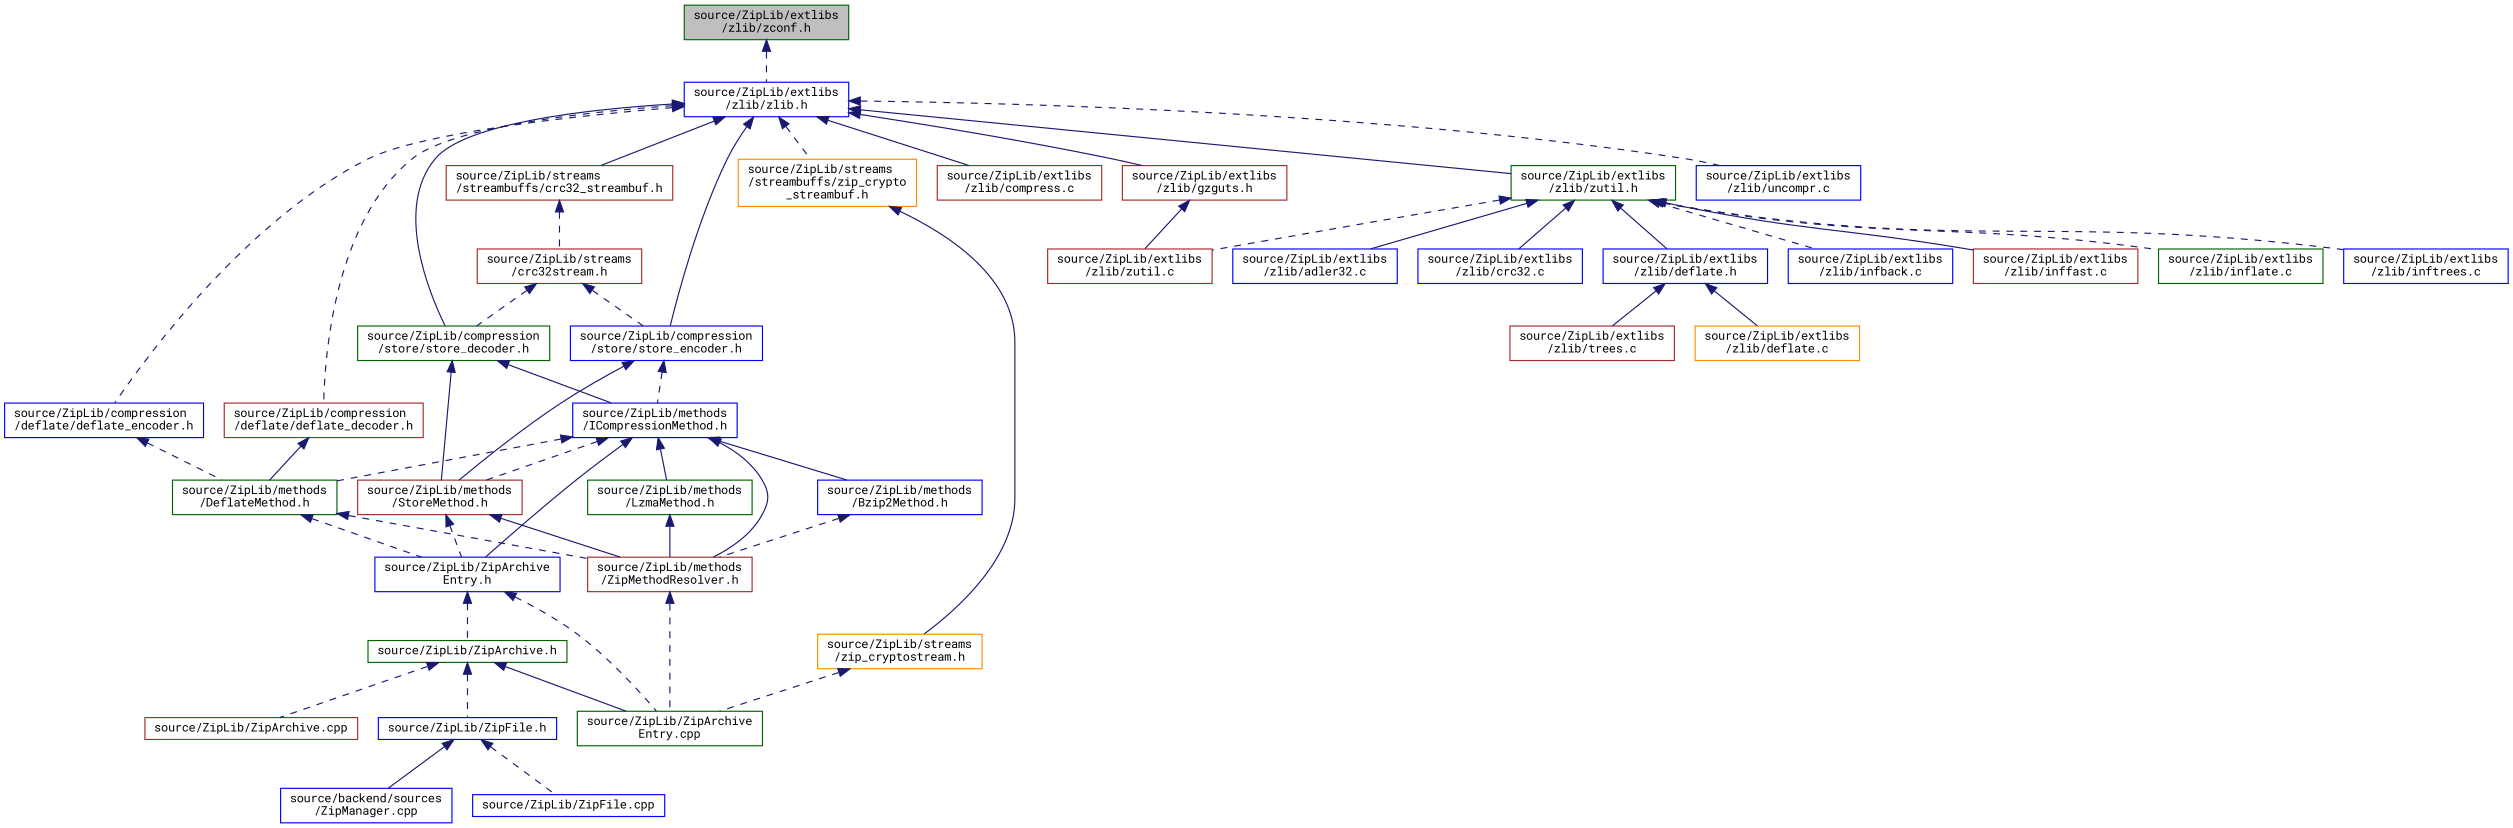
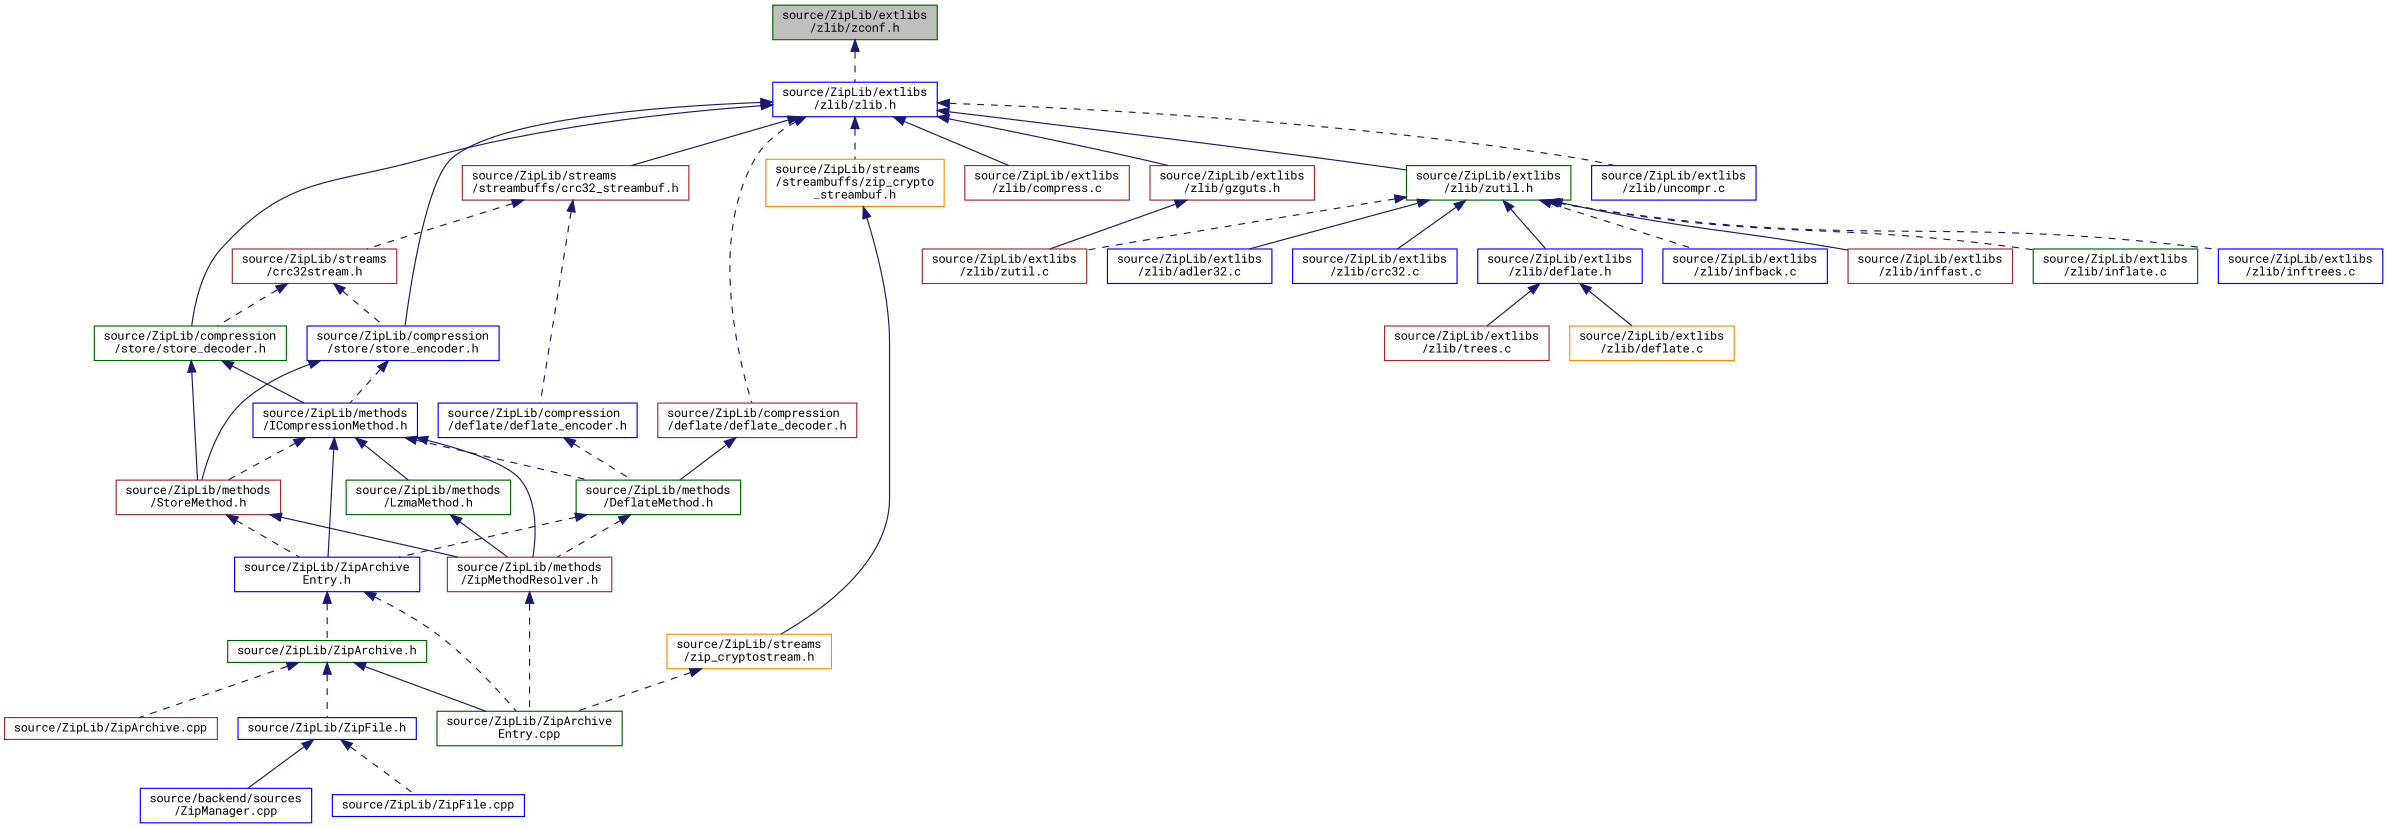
(348, 170) -> (556, 307)
(900, 497) -> none
